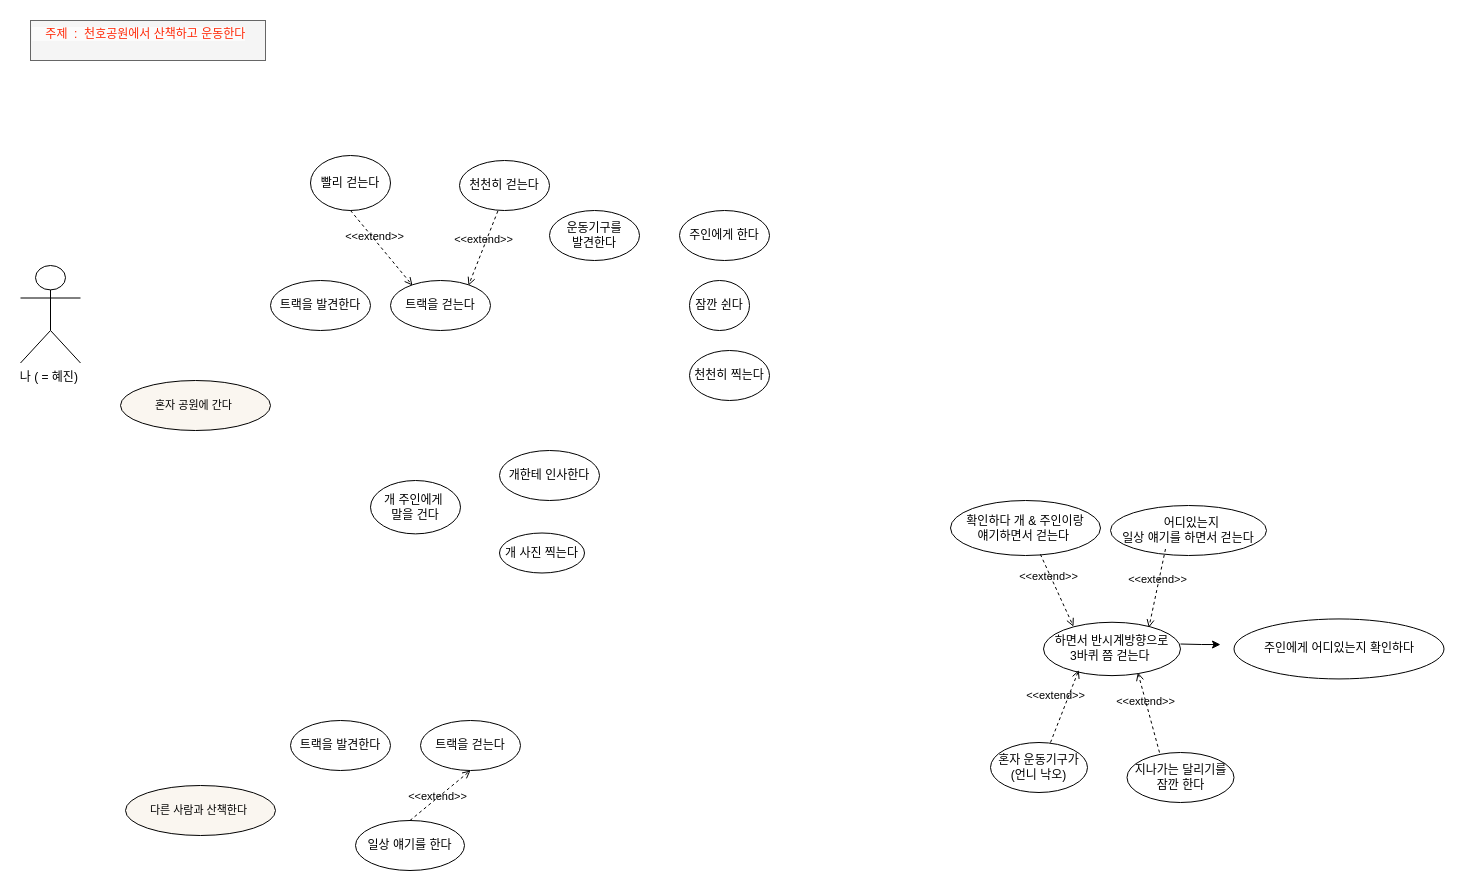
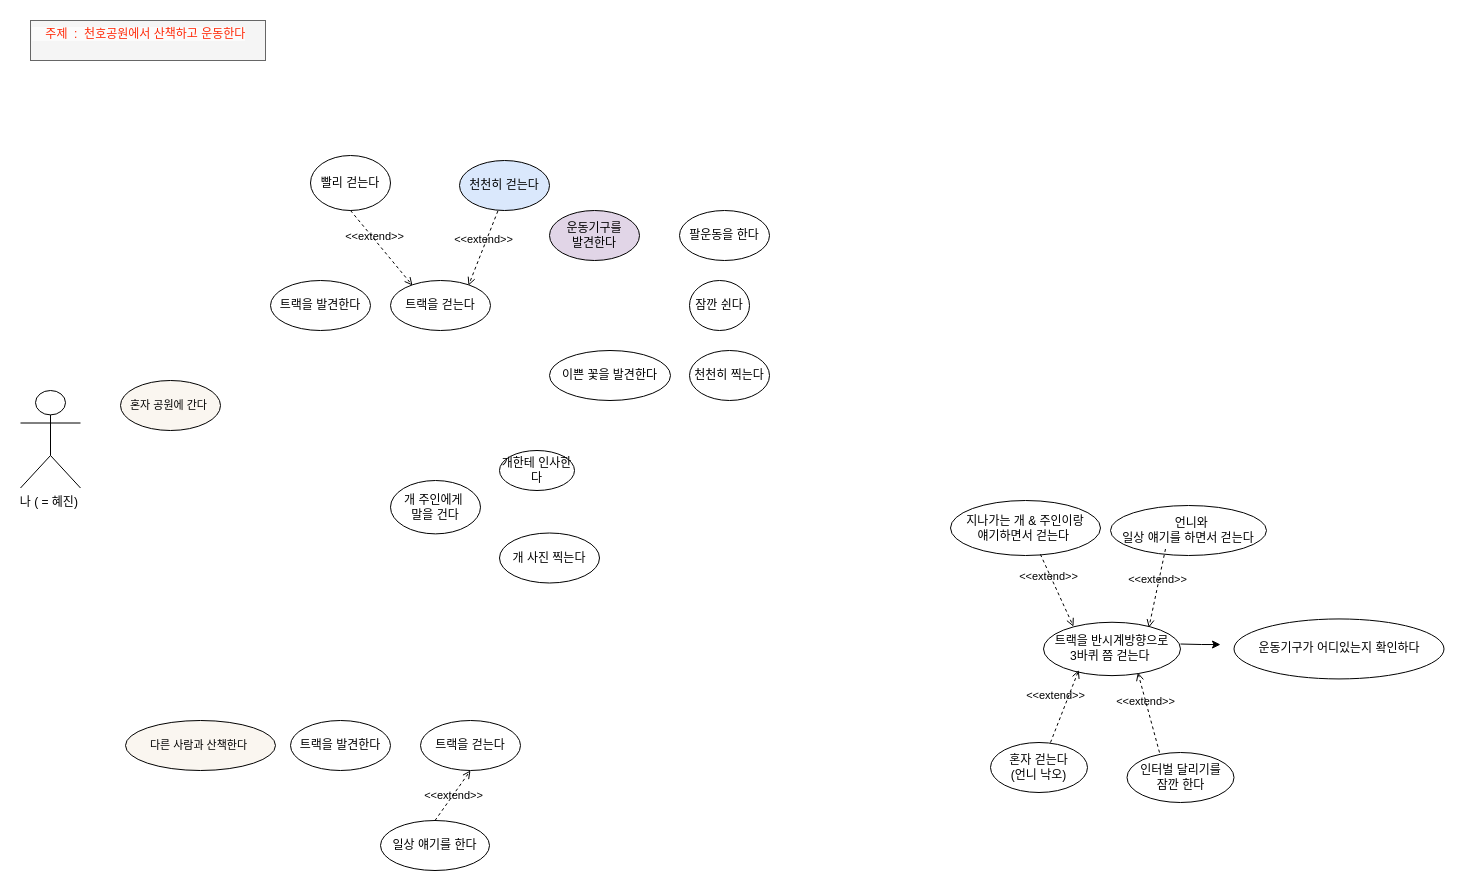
(505, 186) -> (505, 186)
(595, 236) -> (595, 236)
(725, 236) -> (725, 236)
(51, 314) -> (51, 439)
none -> (610, 376)
(196, 406) -> (171, 406)
(550, 476) -> (537, 471)
(416, 507) -> (436, 507)
(1026, 529) -> (1026, 529)
(1189, 531) -> (1189, 531)
(542, 553) -> (550, 558)
(1112, 649) -> (1112, 649)
(1340, 649) -> (1340, 649)
(1039, 768) -> (1039, 768)
(1181, 778) -> (1181, 778)
(201, 811) -> (201, 746)
(410, 846) -> (435, 846)
